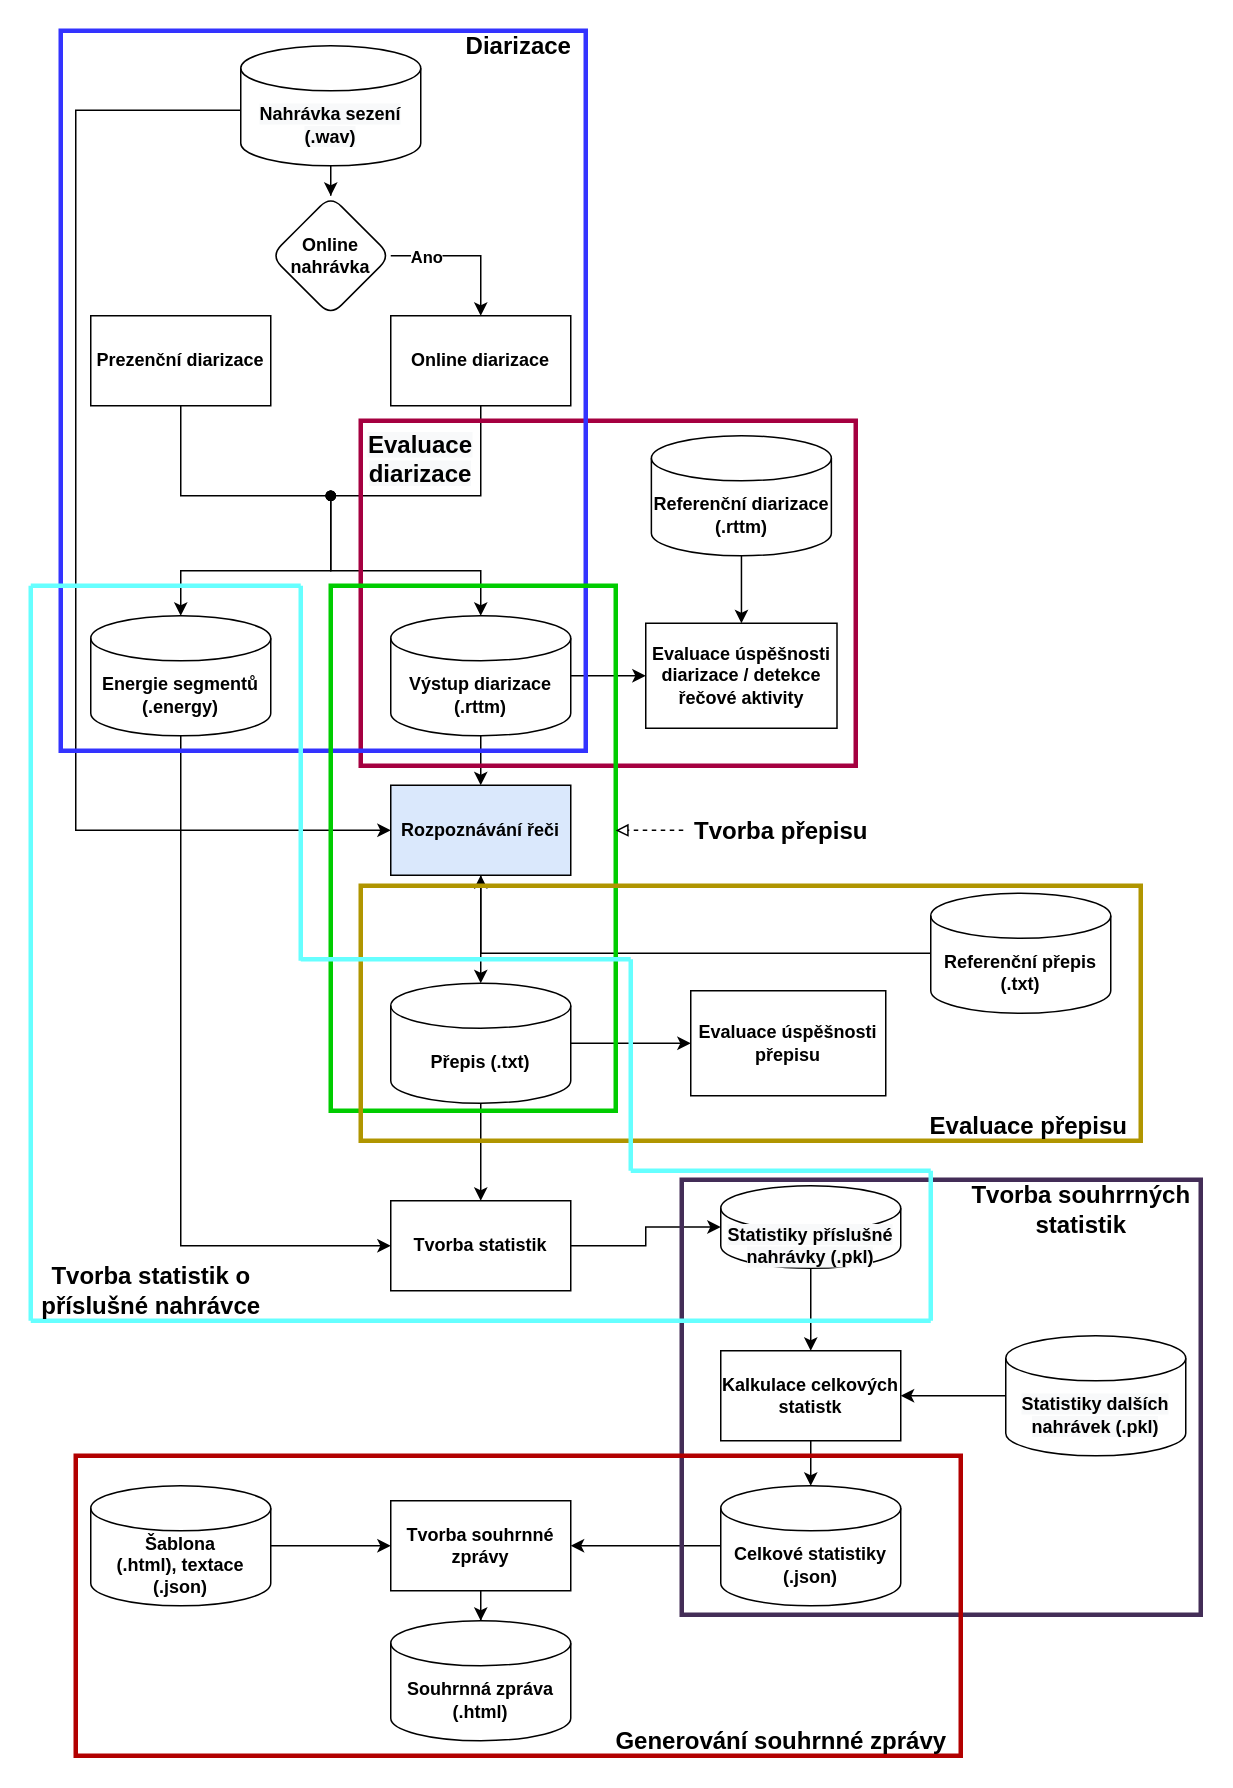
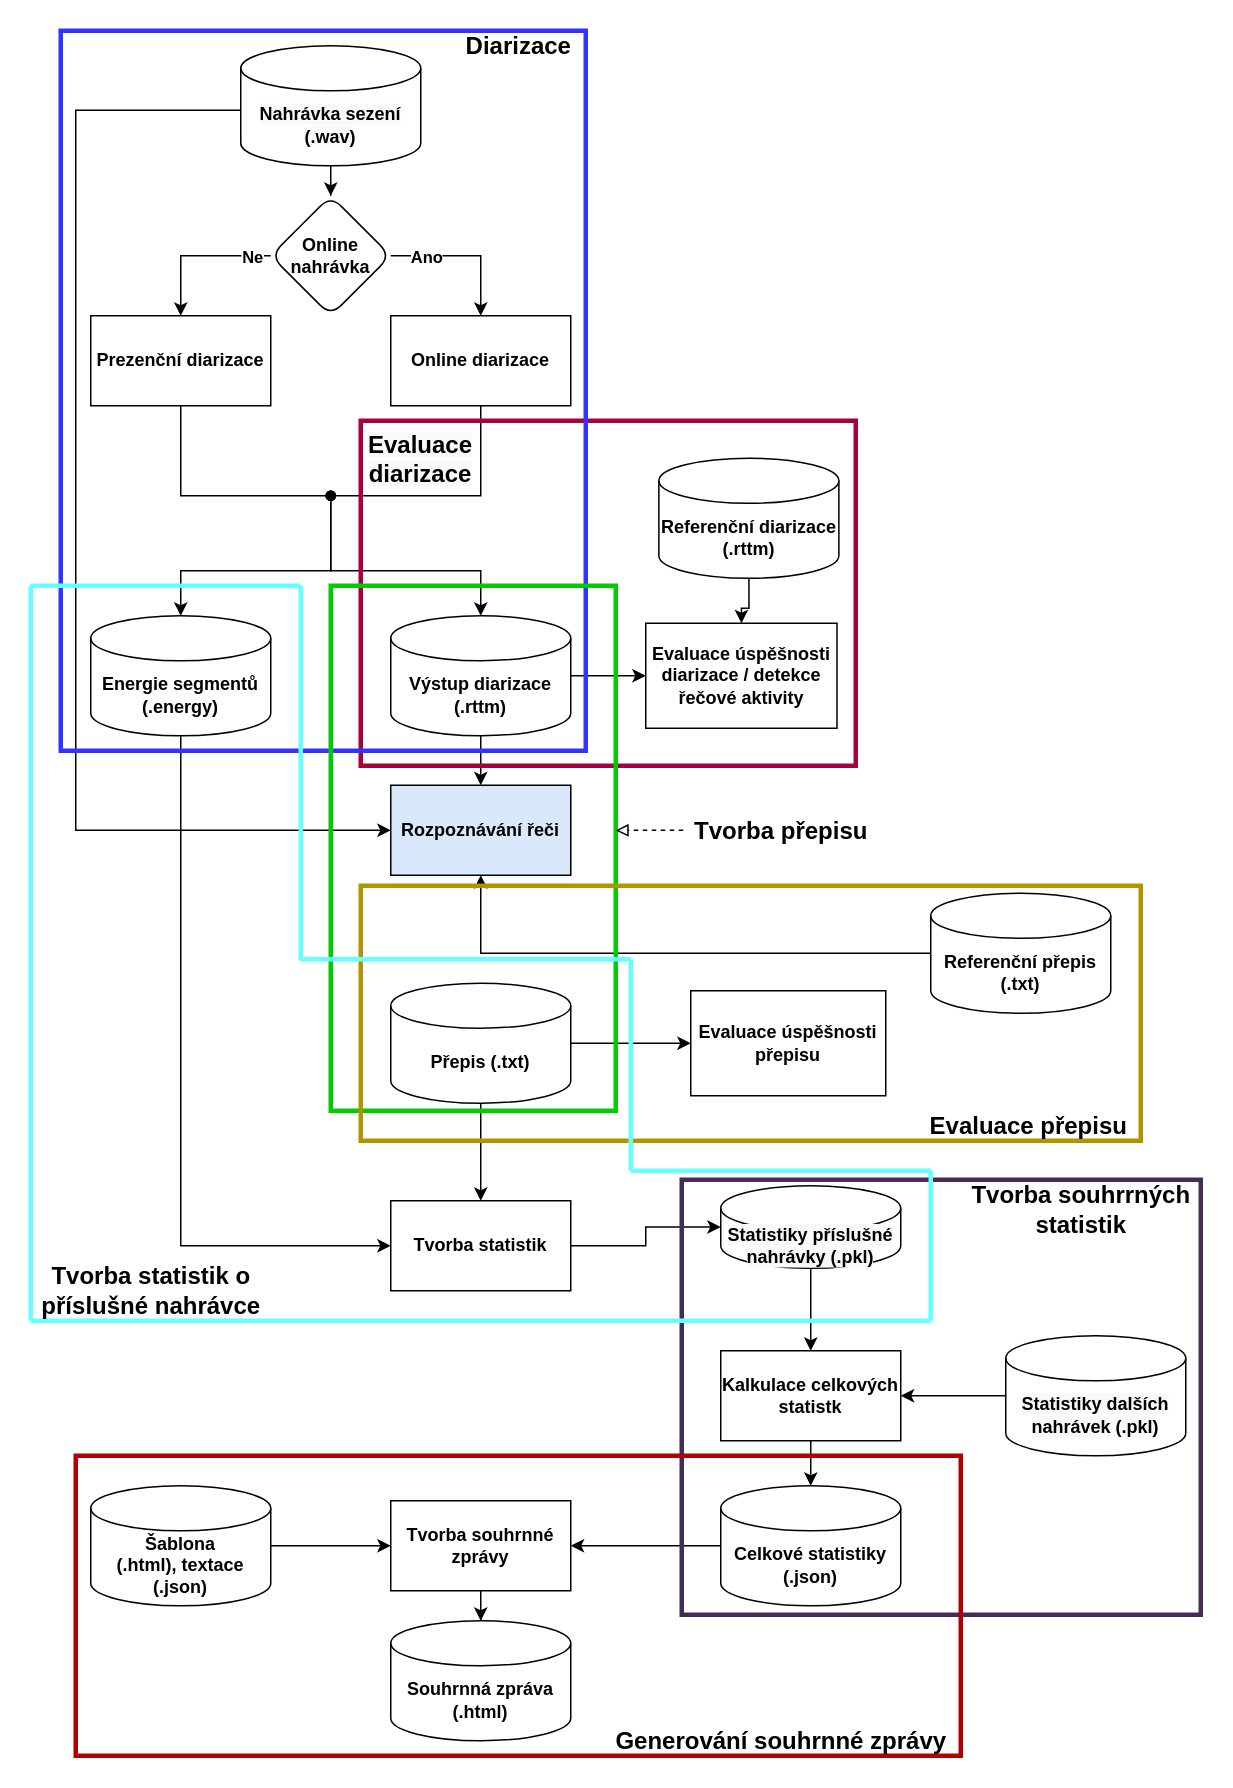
none -> (201, 256)
(741, 496) -> (749, 518)
(481, 964) -> none
